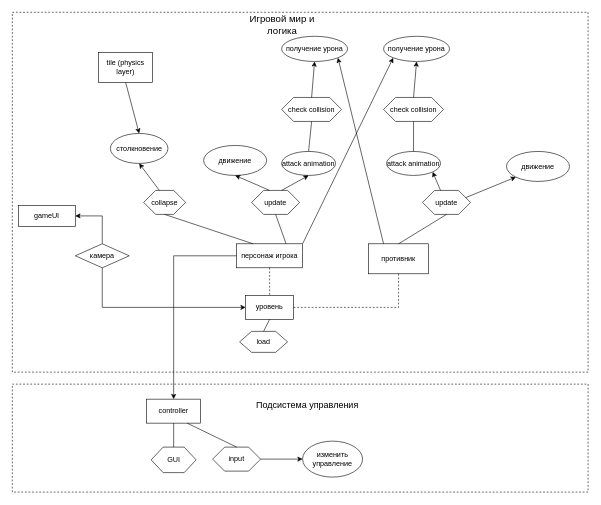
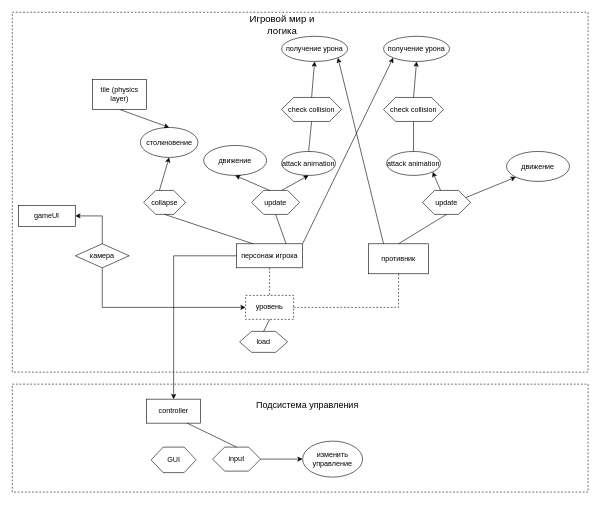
(126, 68) -> (120, 95)
(139, 149) -> (169, 143)
(270, 308) -> (270, 308)
(174, 434) -> none
